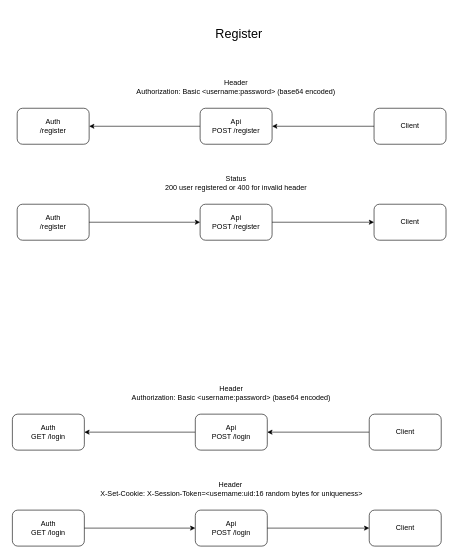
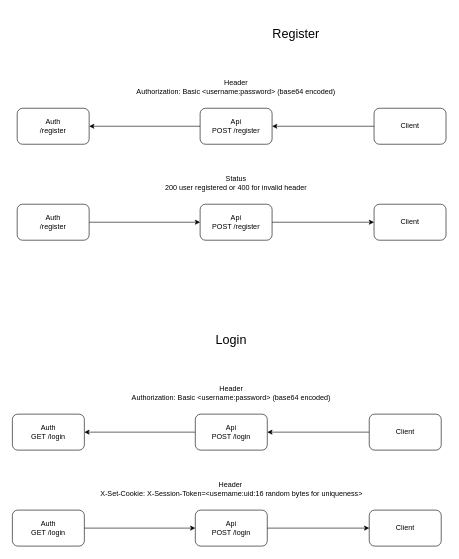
(239, 33) -> (296, 33)
none -> (231, 339)
